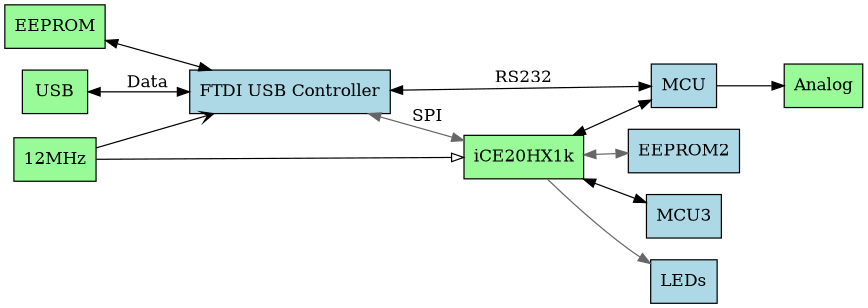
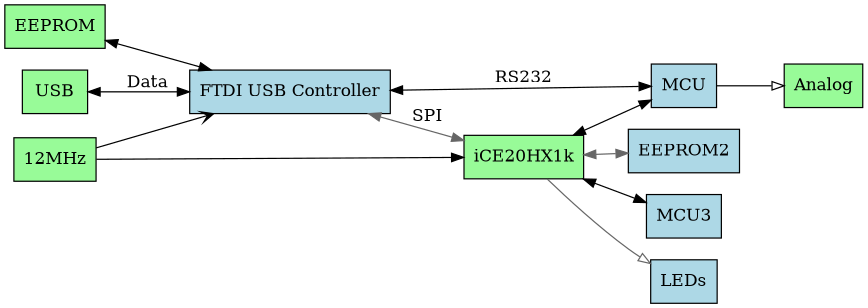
(744, 86) -> (744, 86)
(274, 158) -> (274, 158)
(592, 220) -> (592, 220)
